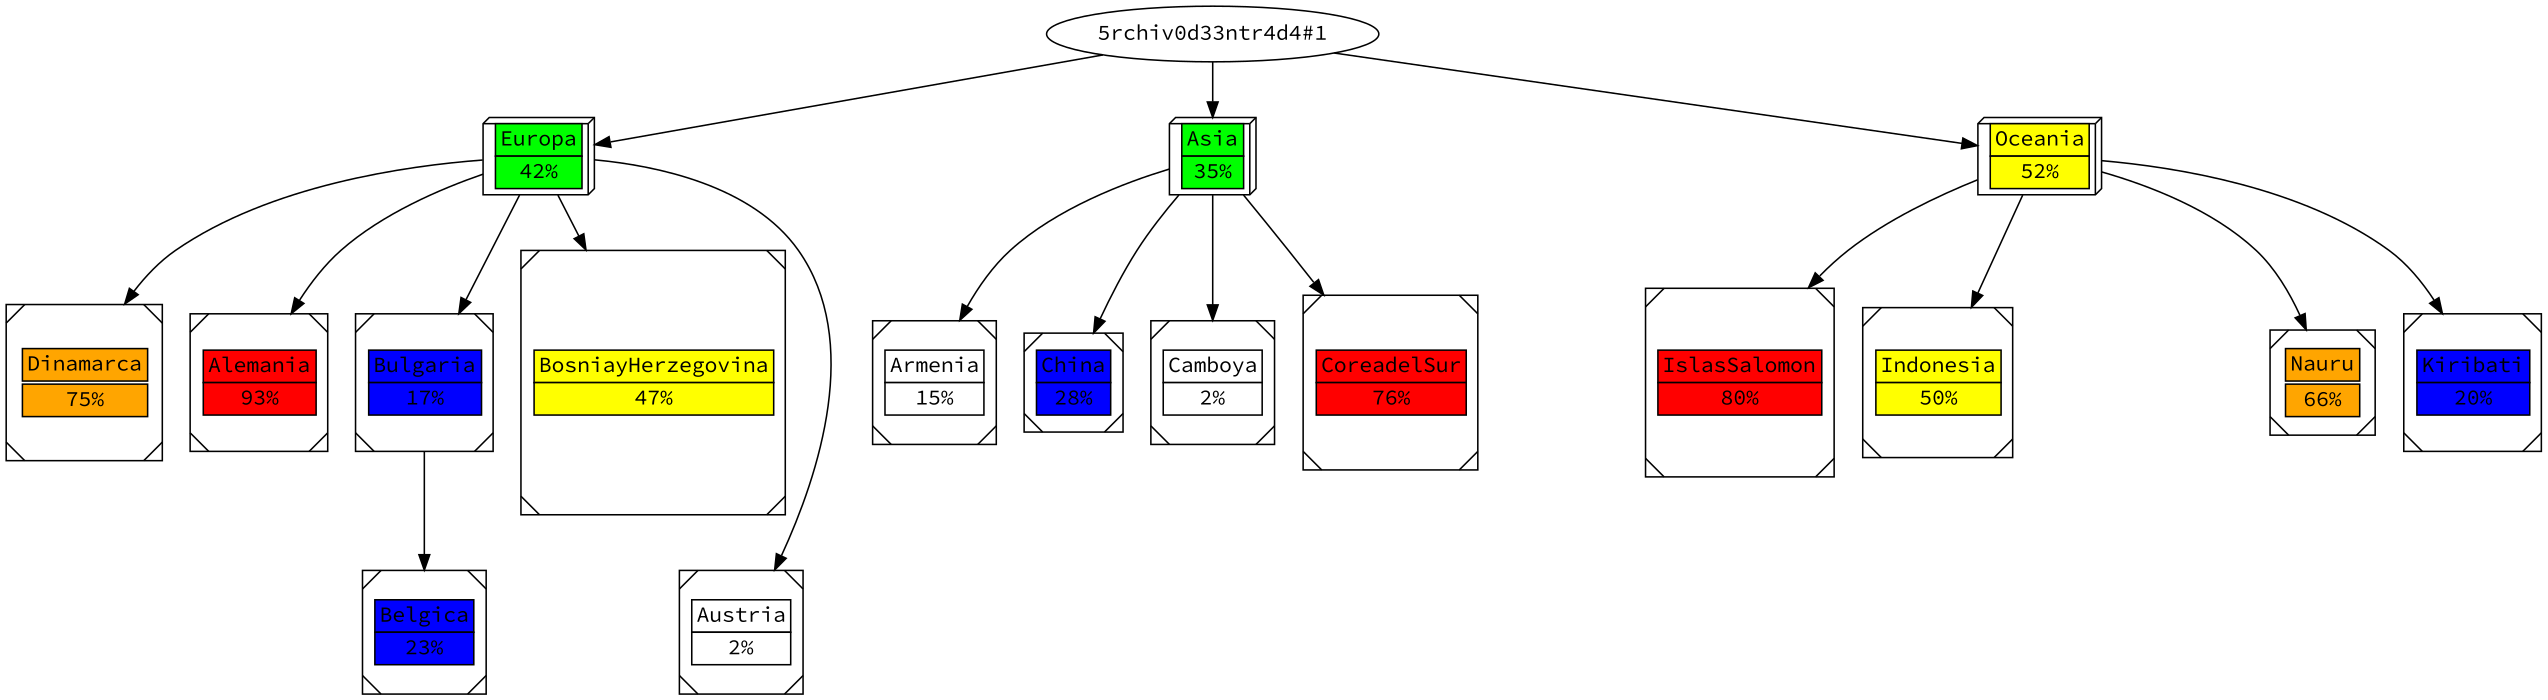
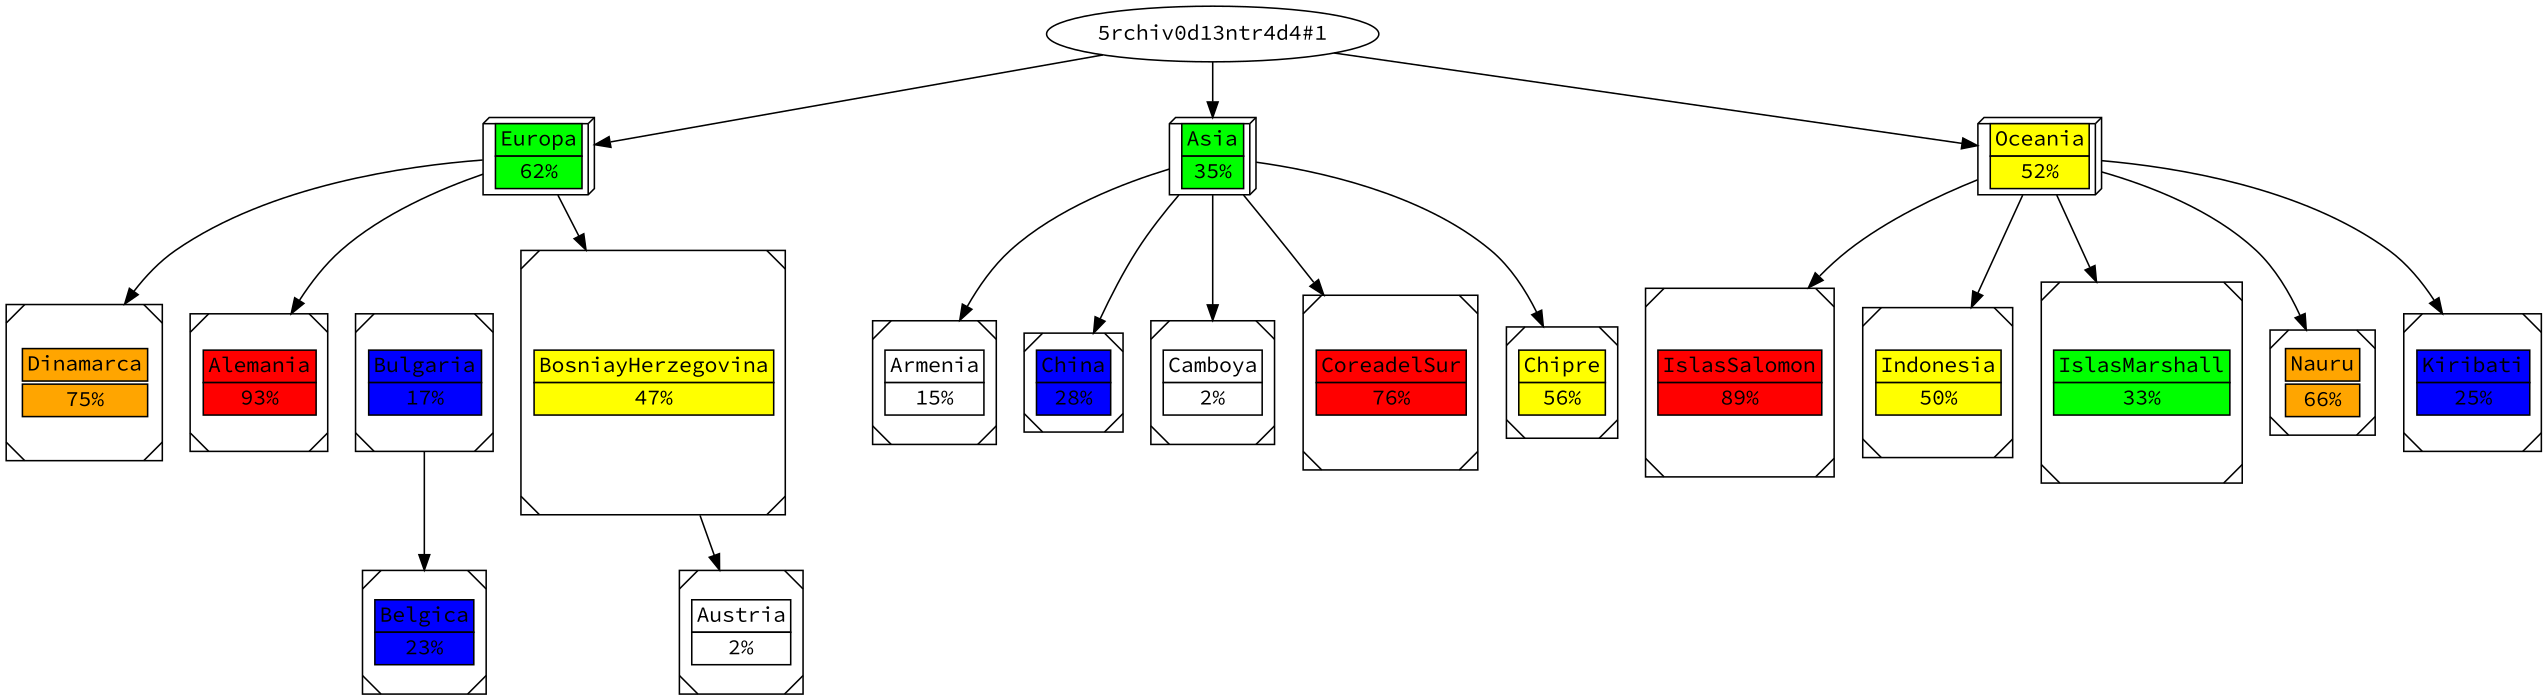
(1213, 34) -> (1213, 34)
(539, 172) -> (539, 172)
(493, 247) -> none
(819, 290) -> (707, 535)
none -> (1562, 383)
none -> (2142, 383)
(1740, 398) -> (1740, 398)
(2473, 398) -> (2473, 398)
